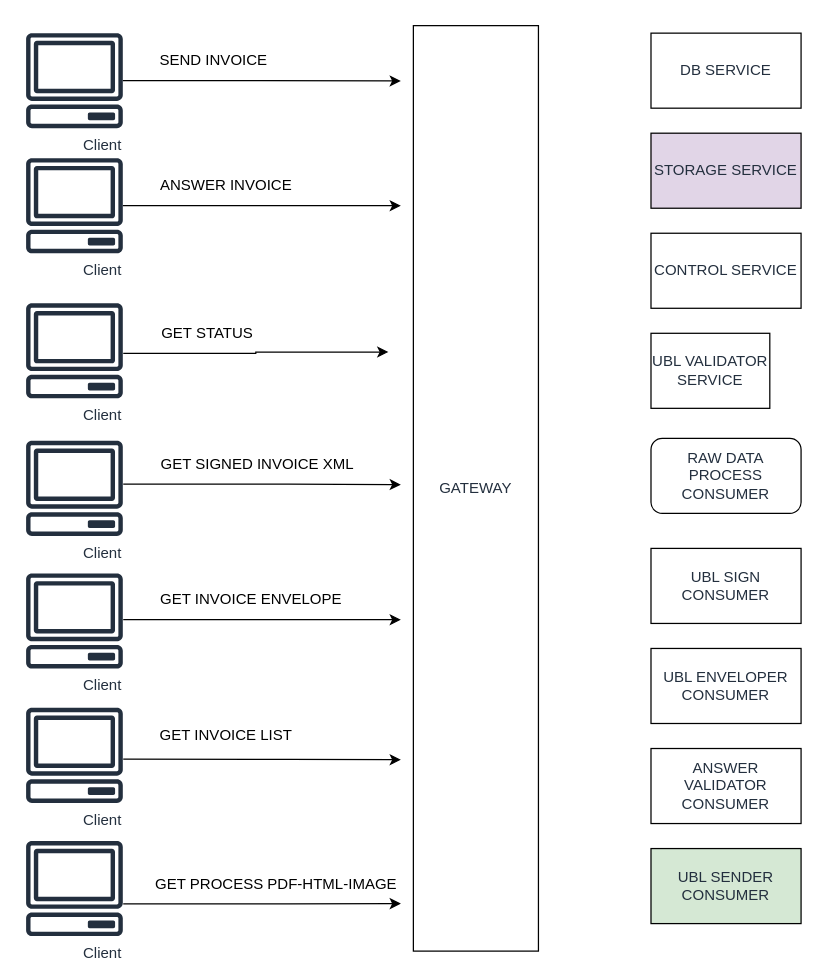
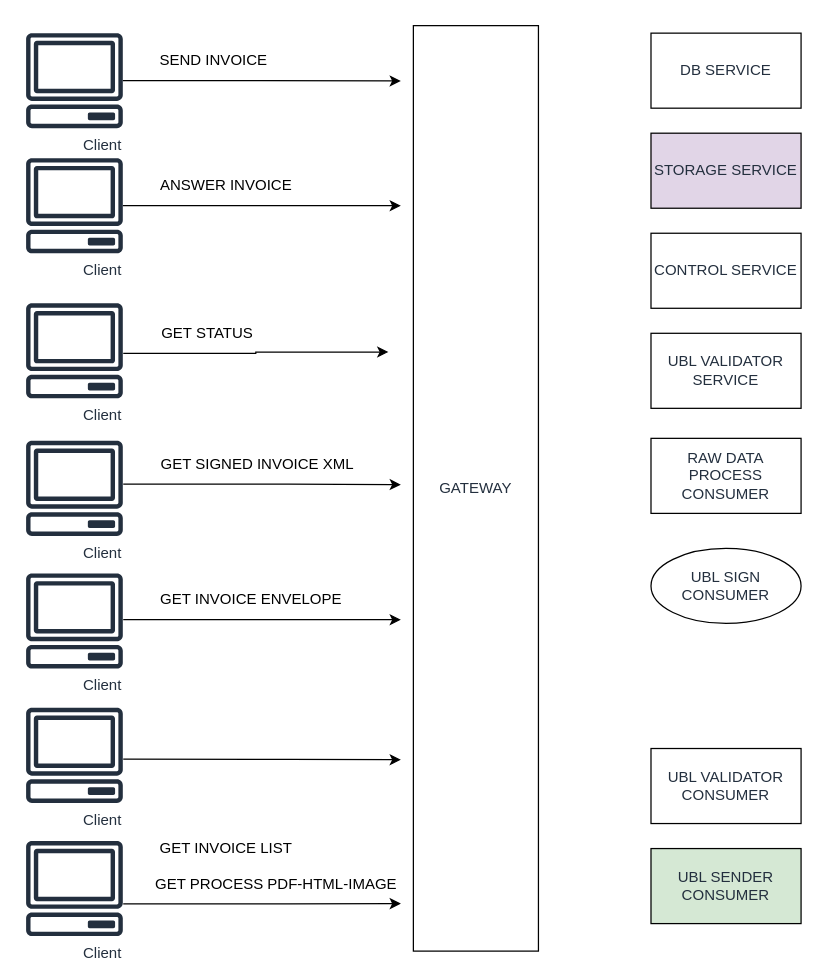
(710, 371) -> (726, 371)
(726, 476) -> (726, 476)
(726, 586) -> (726, 586)
(726, 686) -> none
(226, 736) -> (226, 848)
(726, 786) -> (726, 786)
